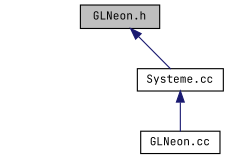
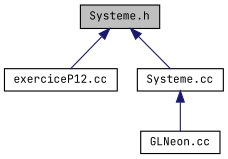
(120, 17) -> (120, 17)
none -> (61, 80)
